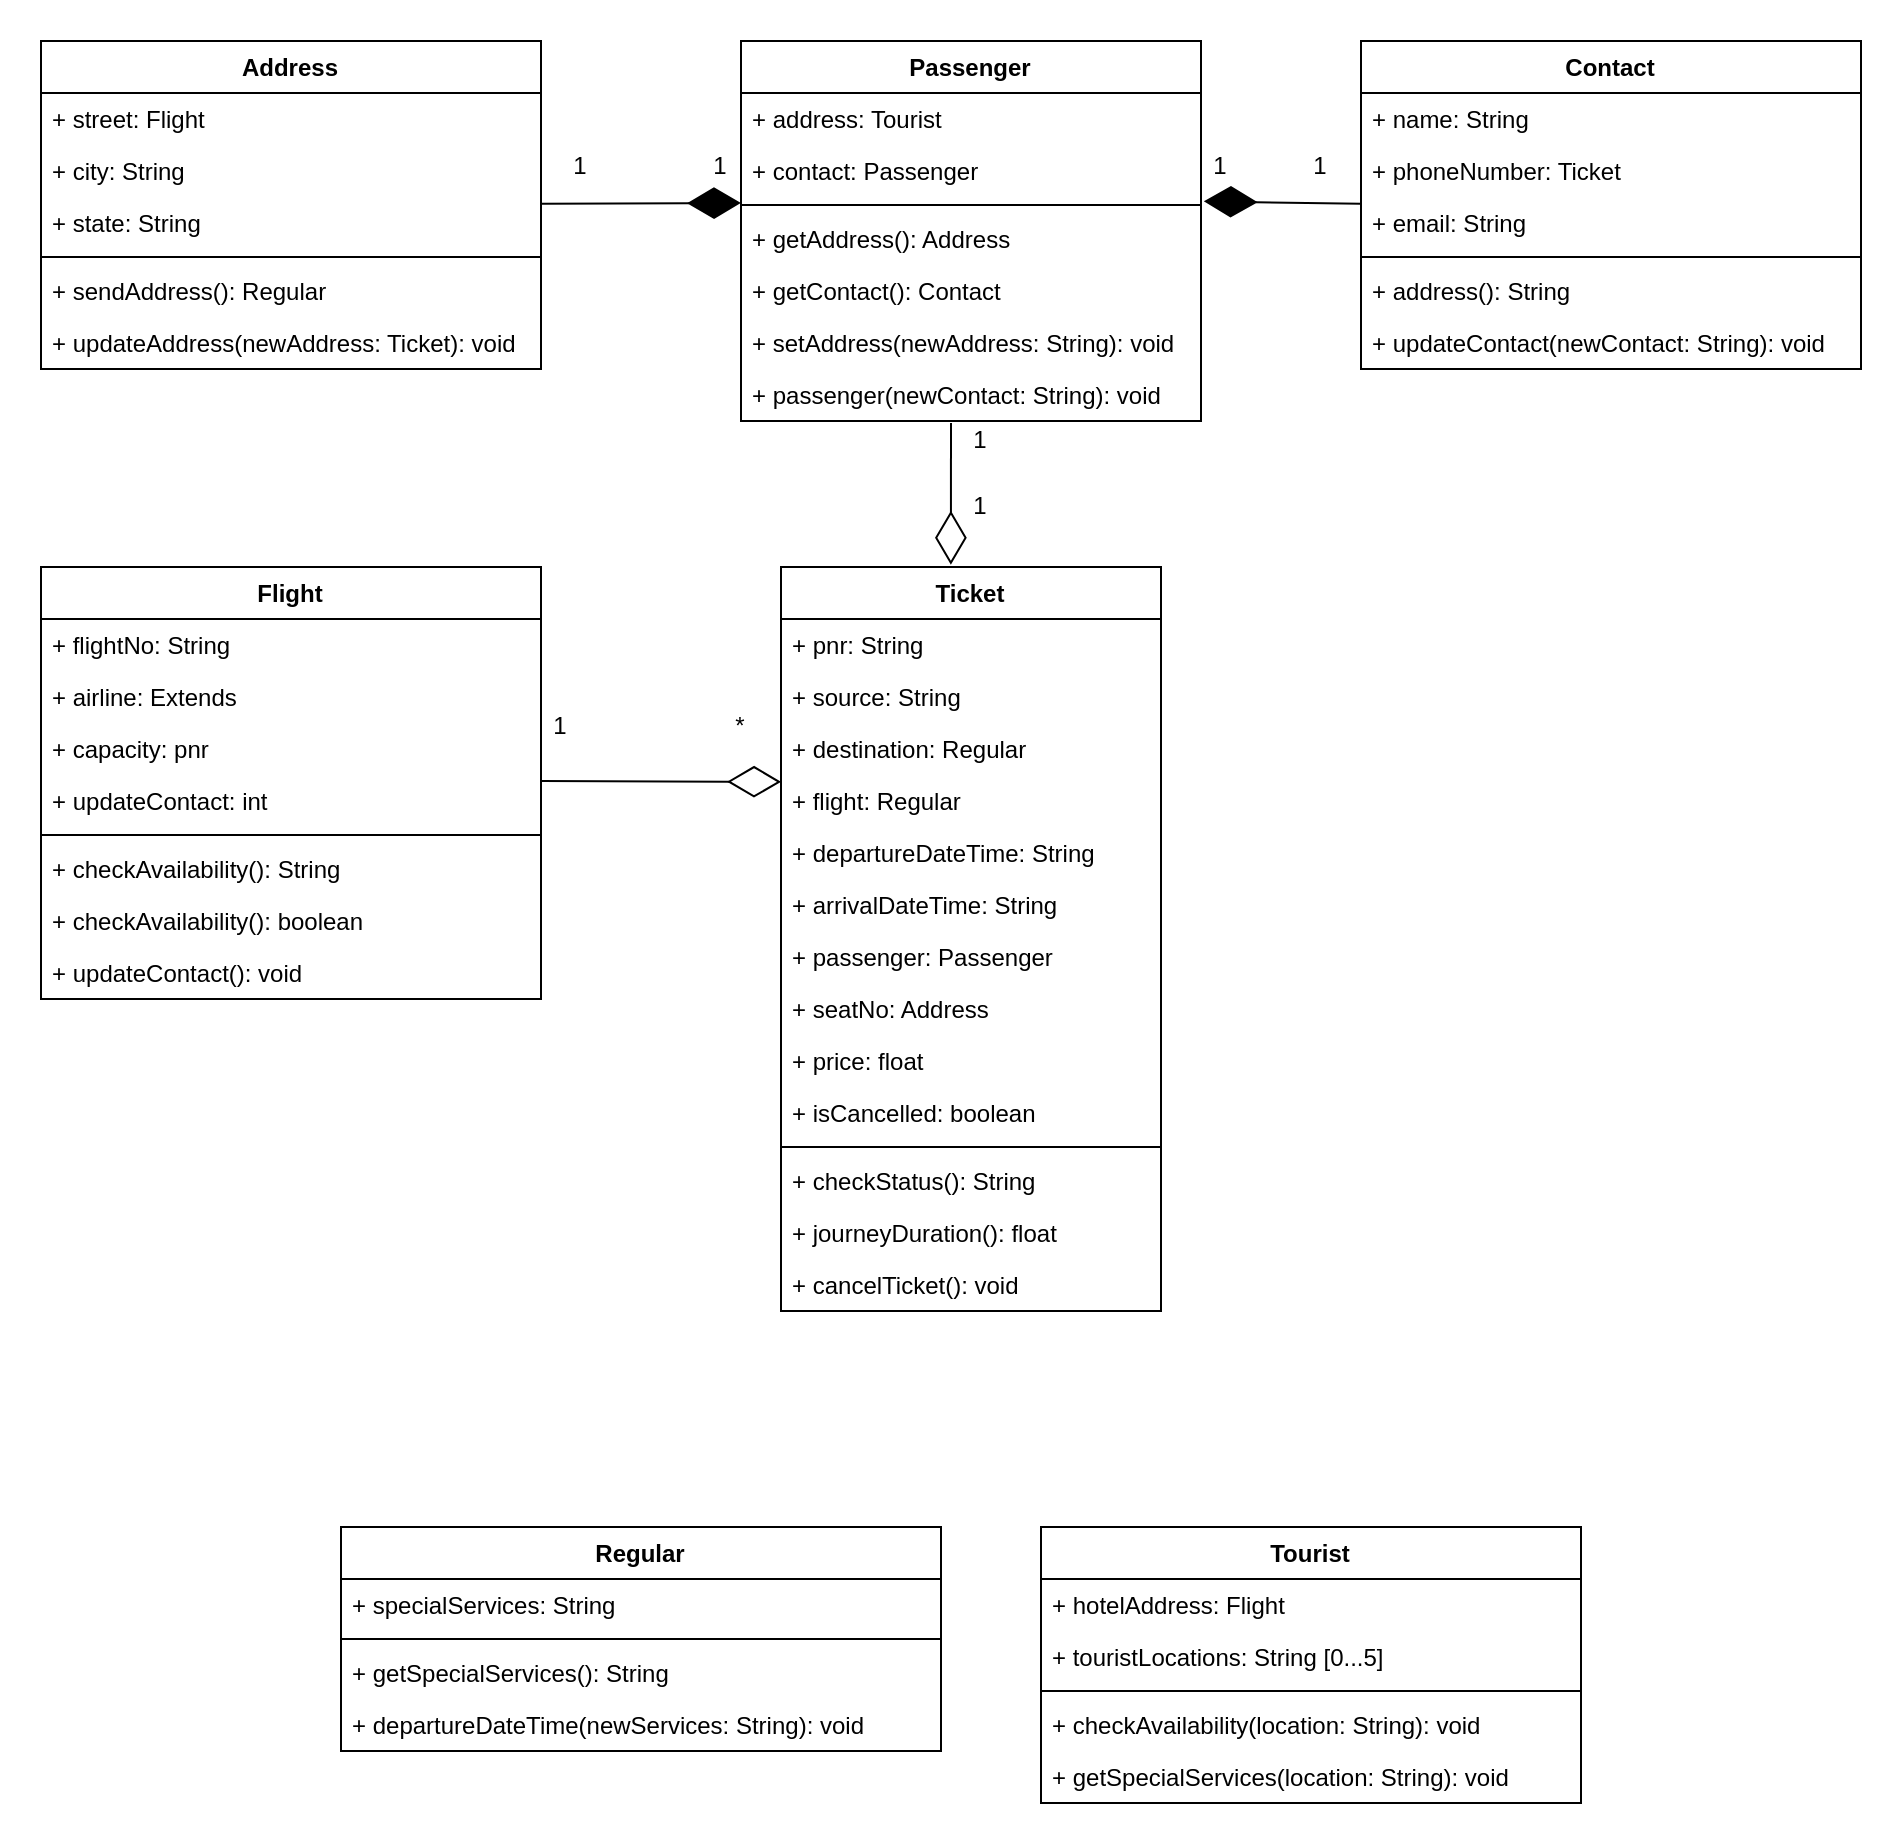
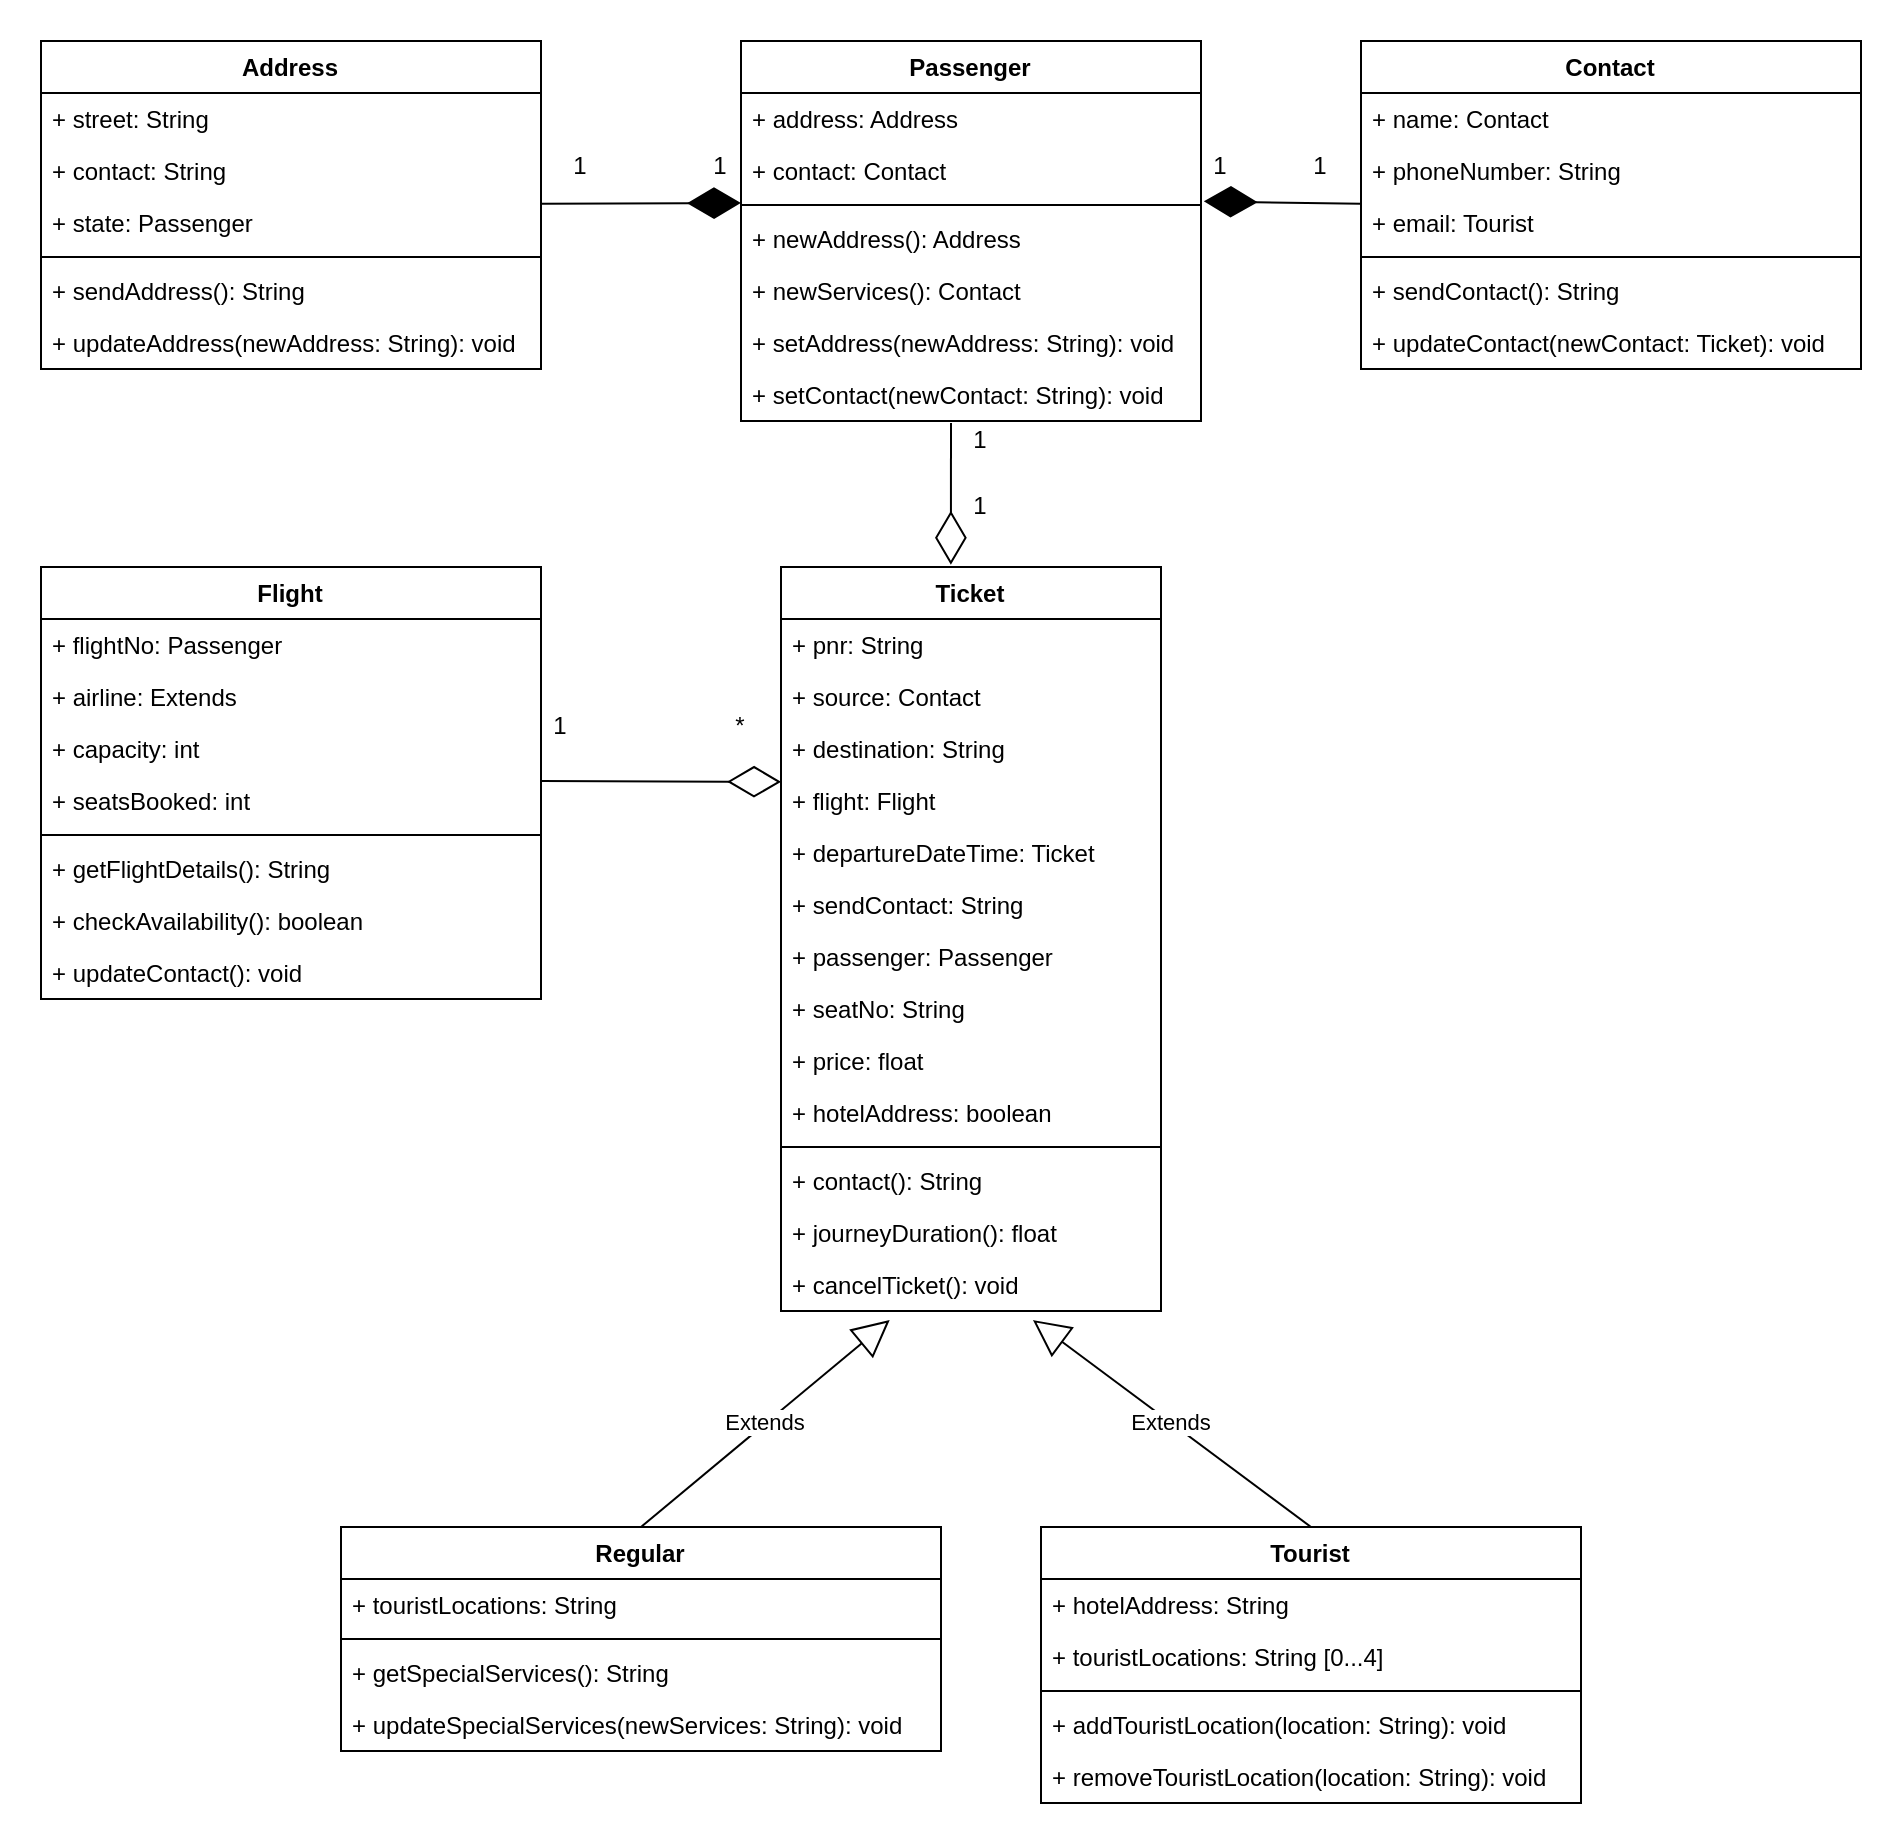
(144, 120) -> (147, 120)
(860, 120) -> (864, 120)
(1454, 120) -> (1463, 120)
(130, 172) -> (154, 172)
(877, 172) -> (864, 172)
(1501, 172) -> (1501, 172)
(140, 224) -> (164, 224)
(1454, 224) -> (1461, 224)
(897, 240) -> (897, 240)
(201, 292) -> (194, 292)
(897, 292) -> (901, 292)
(1487, 292) -> (1514, 292)
(306, 344) -> (306, 344)
(1626, 344) -> (1626, 344)
(979, 396) -> (986, 396)
(154, 646) -> (178, 646)
(887, 698) -> (897, 698)
(140, 750) -> (137, 750)
(921, 750) -> (914, 750)
(174, 802) -> (160, 802)
(888, 802) -> (878, 802)
(958, 854) -> (958, 854)
(219, 870) -> (215, 870)
(938, 906) -> (921, 906)
(897, 1010) -> (887, 1010)
(918, 1114) -> (931, 1114)
(934, 1182) -> (907, 1182)
none -> (1187, 1434)
none -> (751, 1435)
(498, 1606) -> (508, 1606)
(1181, 1606) -> (1184, 1606)
(1249, 1658) -> (1249, 1658)
(633, 1726) -> (654, 1726)
(1297, 1726) -> (1313, 1726)
(1310, 1778) -> (1334, 1778)
